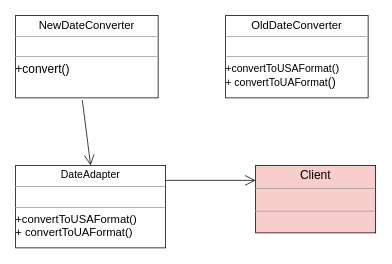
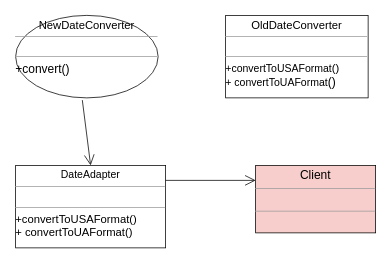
(87, 57) -> (87, 57)
